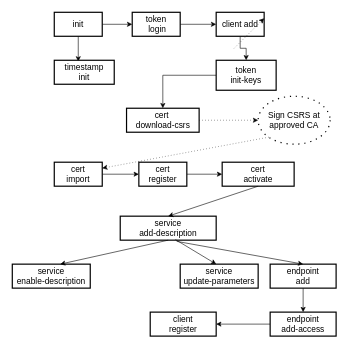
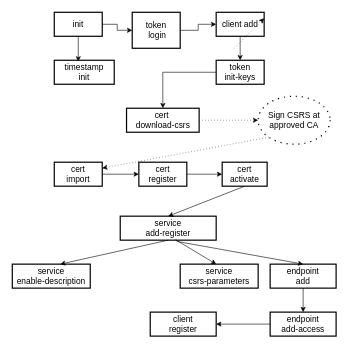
(156, 24) -> (156, 30)
(246, 75) -> (240, 72)
(258, 174) -> (245, 174)
(168, 228) -> (168, 228)
(219, 276) -> (219, 276)
